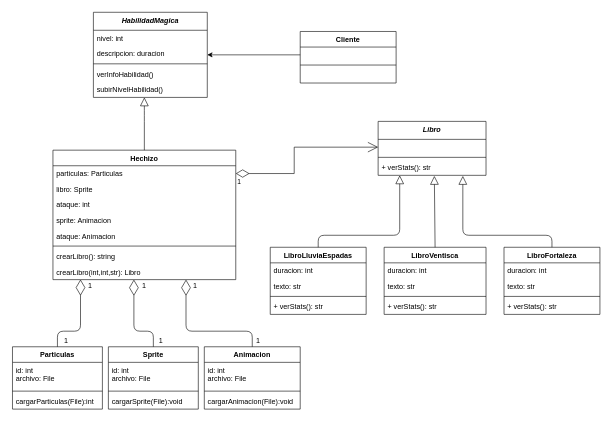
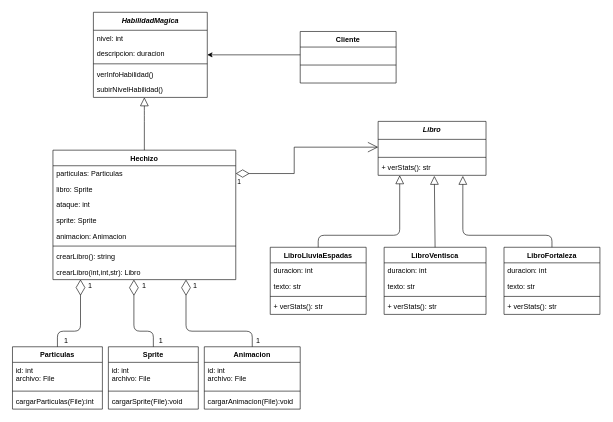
(86, 221) -> (81, 221)
(87, 236) -> (91, 236)
